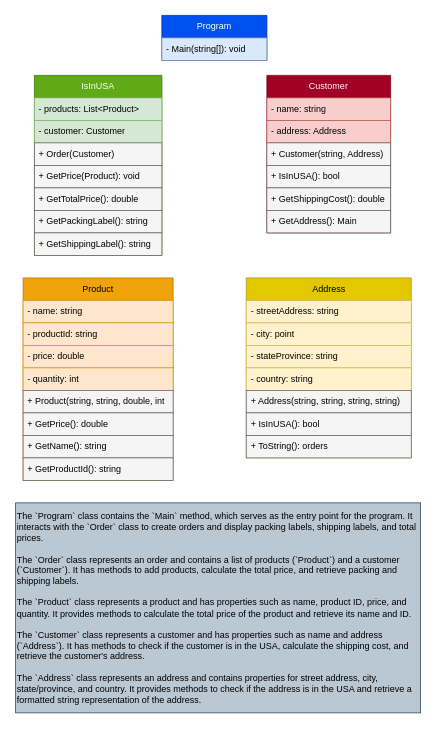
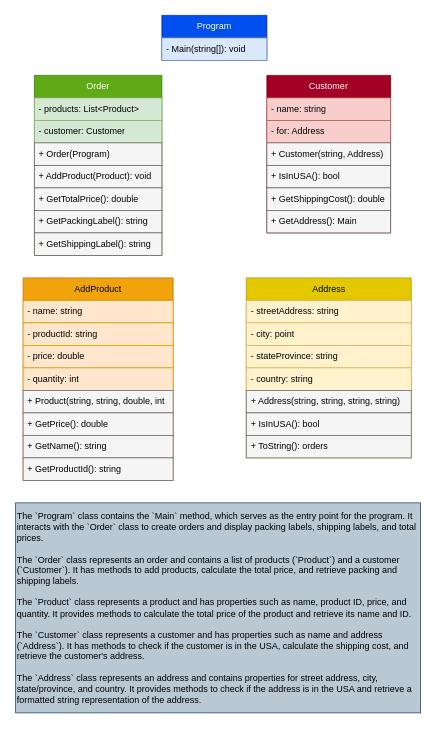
(98, 87) -> (98, 87)
(313, 132) -> (303, 132)
(80, 154) -> (78, 154)
(96, 177) -> (99, 177)
(98, 289) -> (98, 289)
